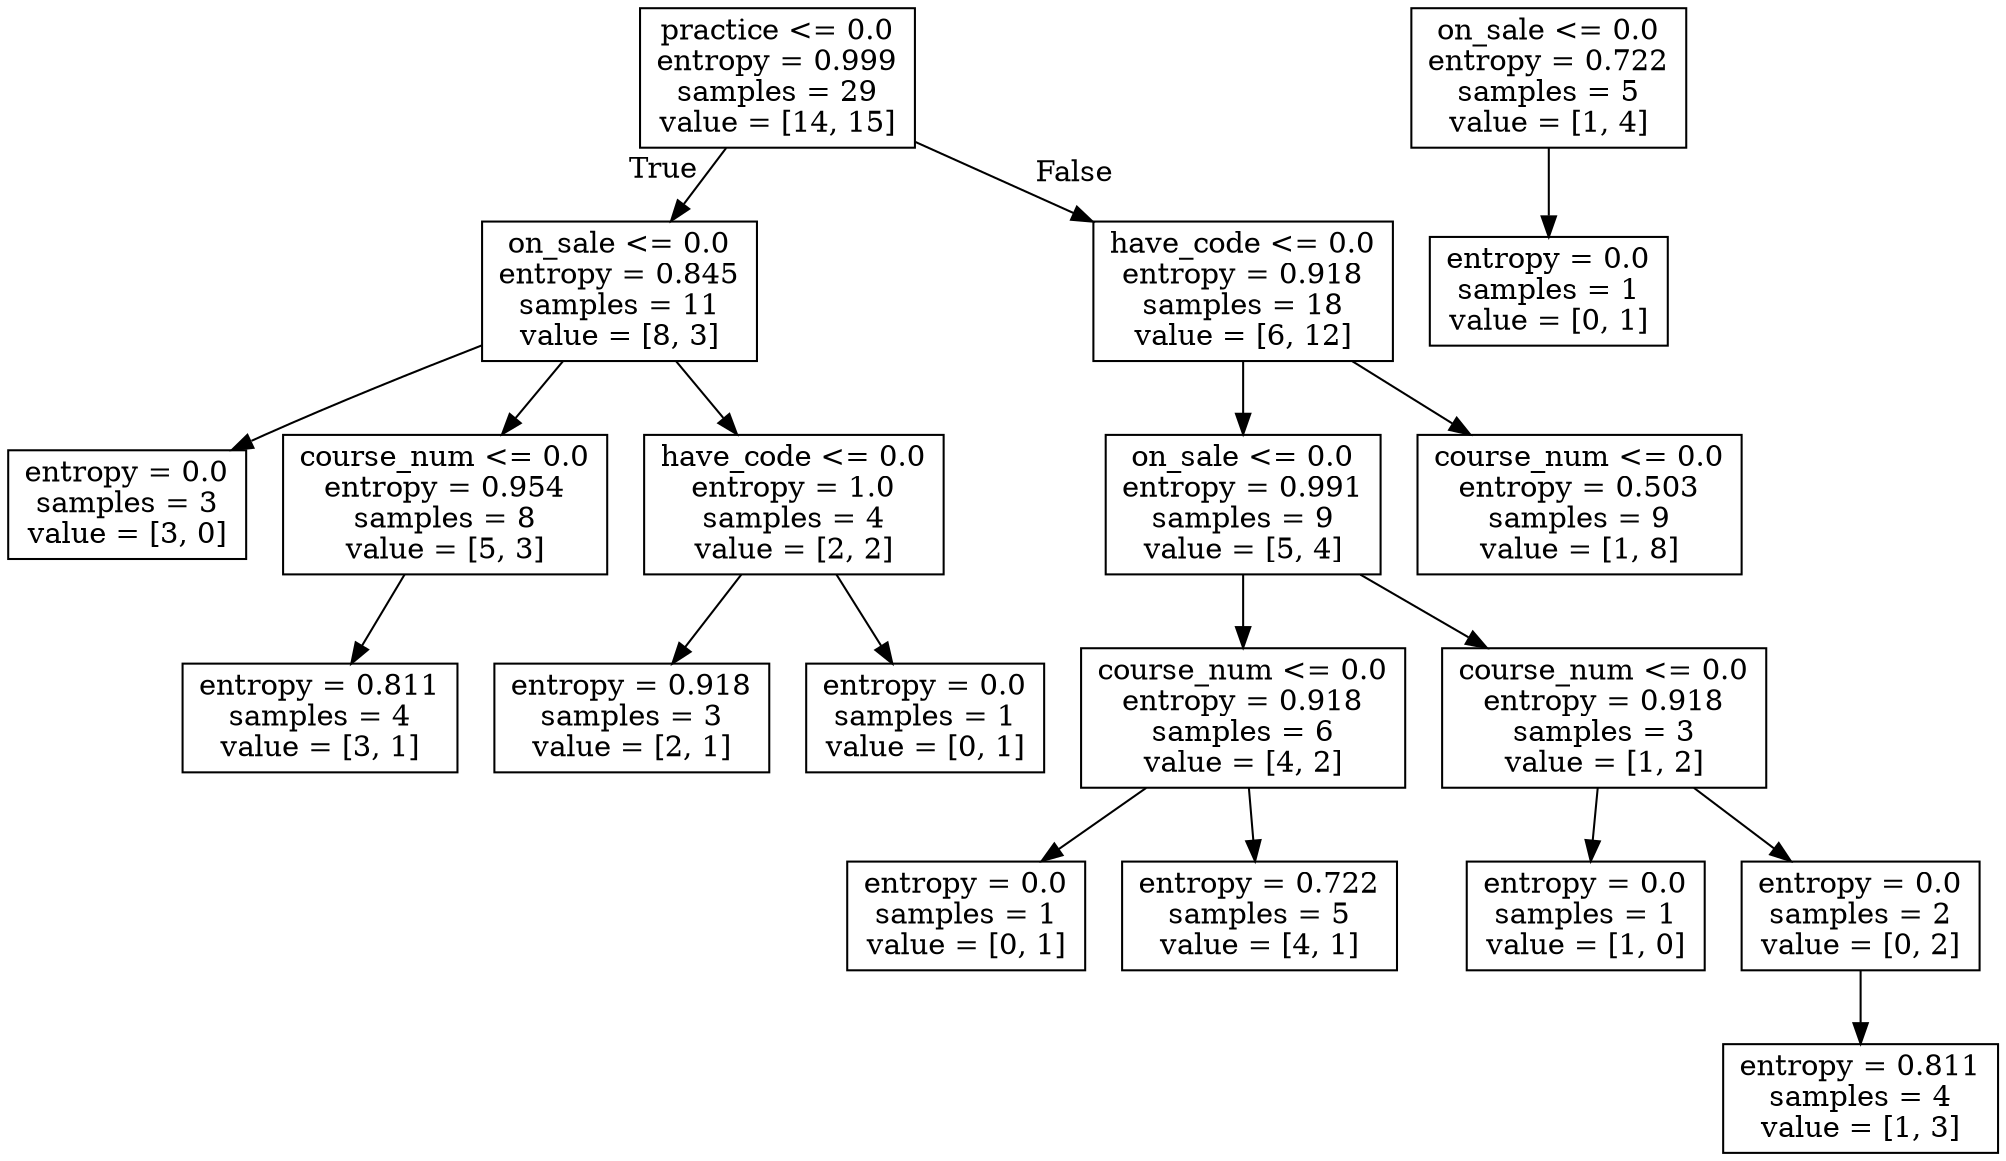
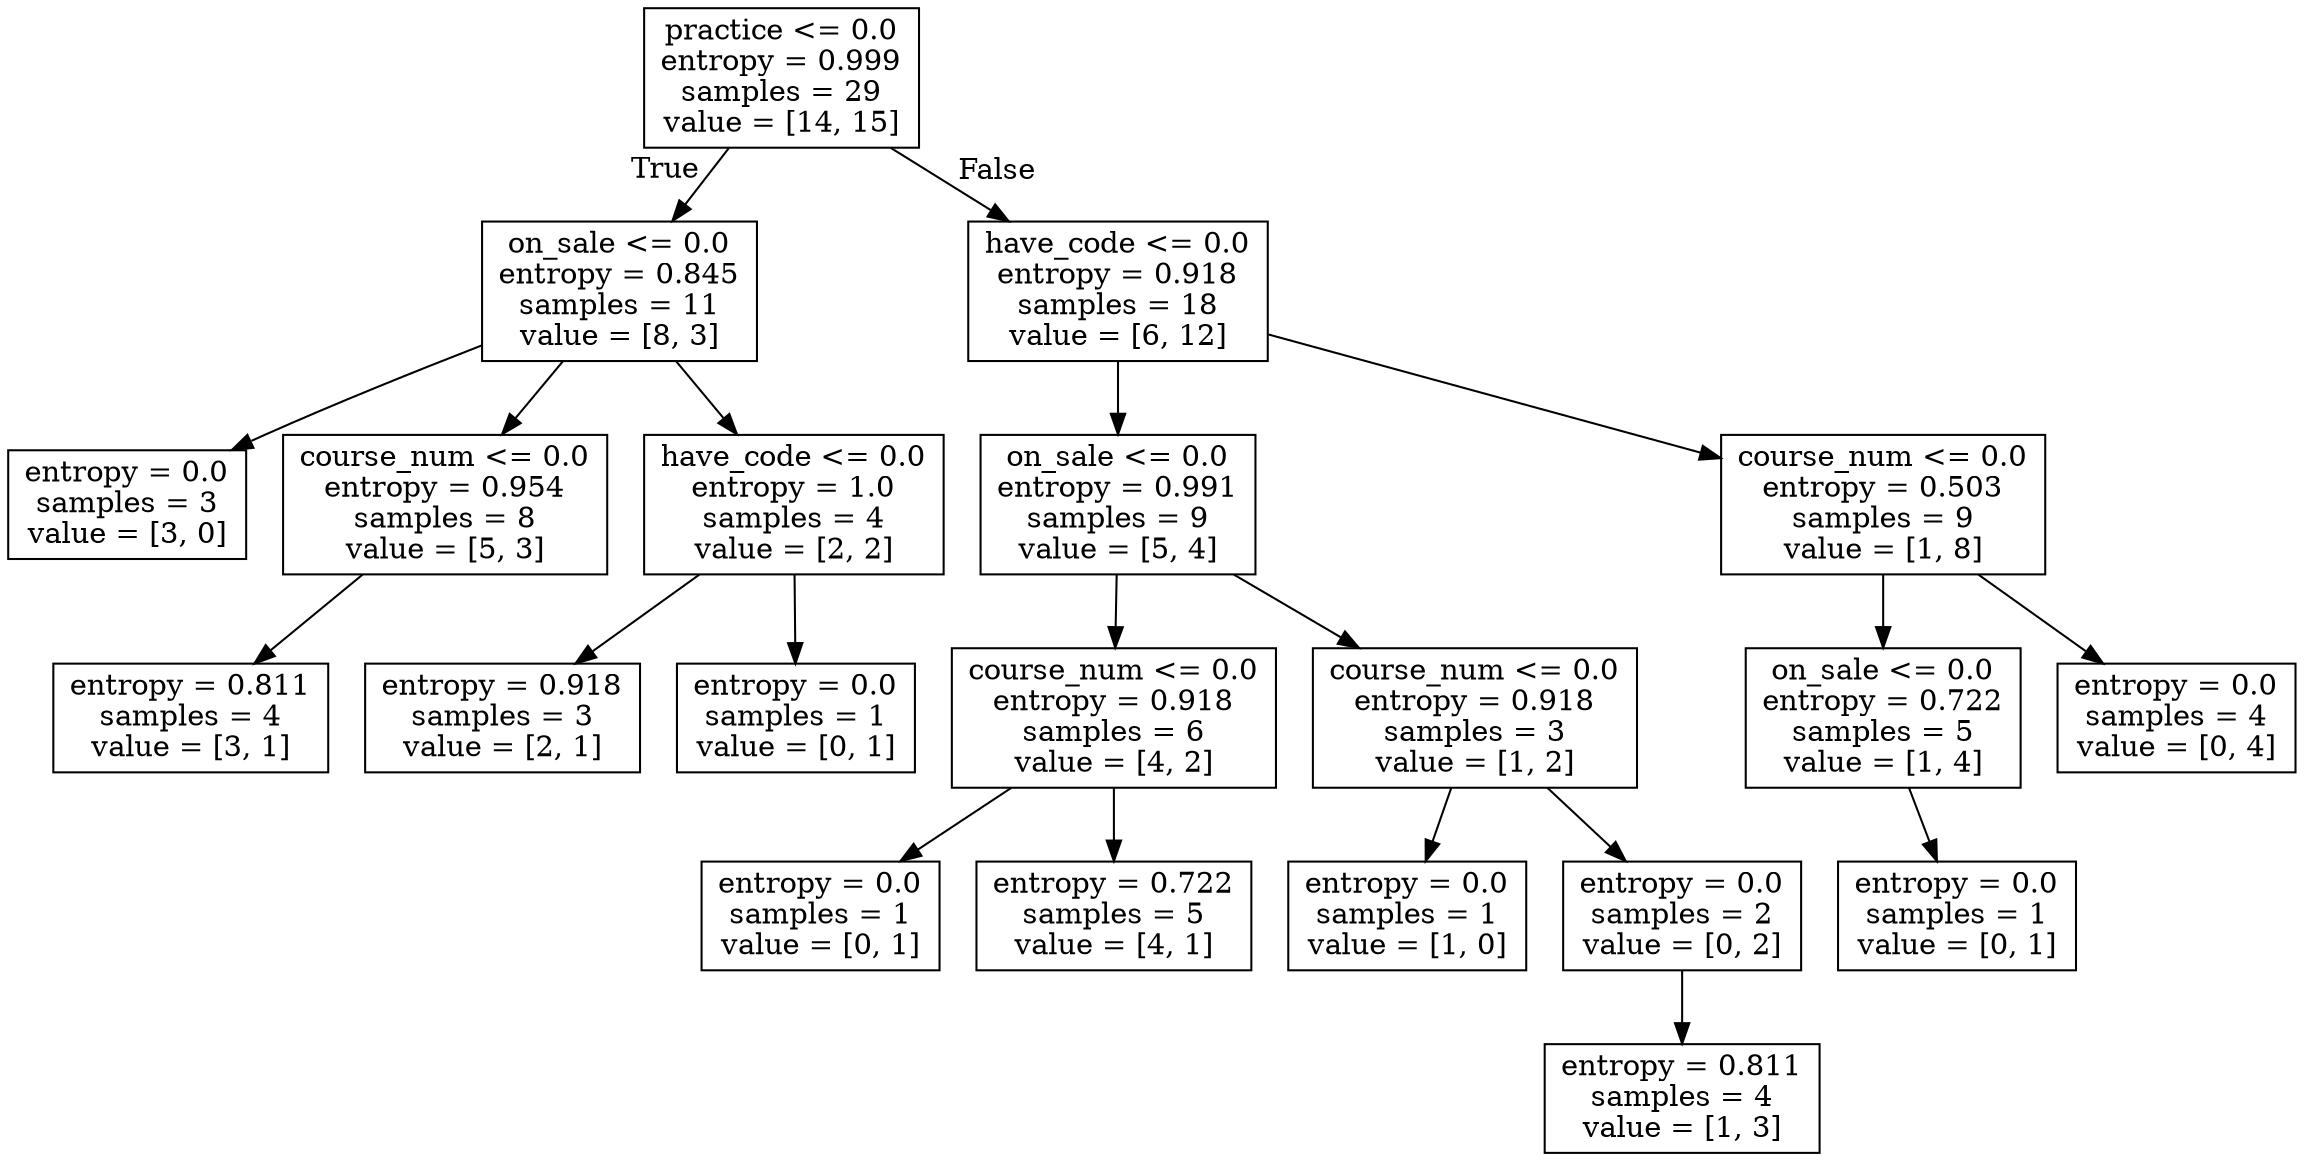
none -> (1883, 601)
none -> (2177, 718)
